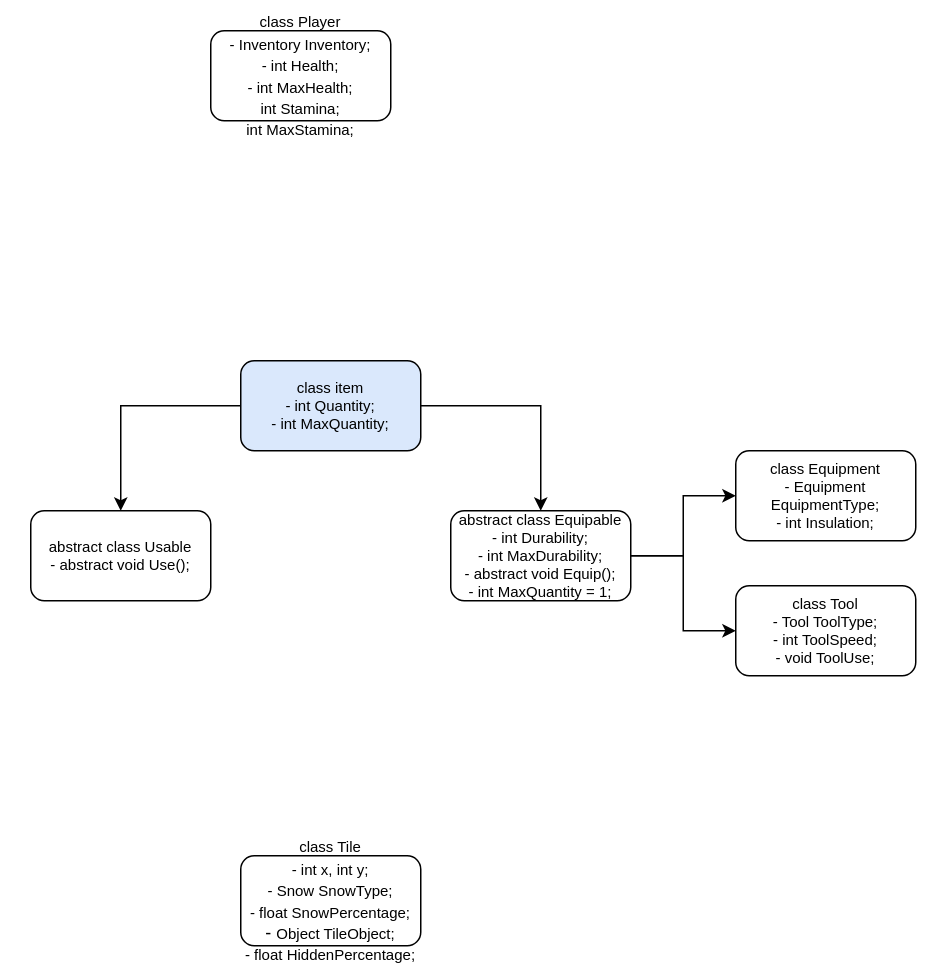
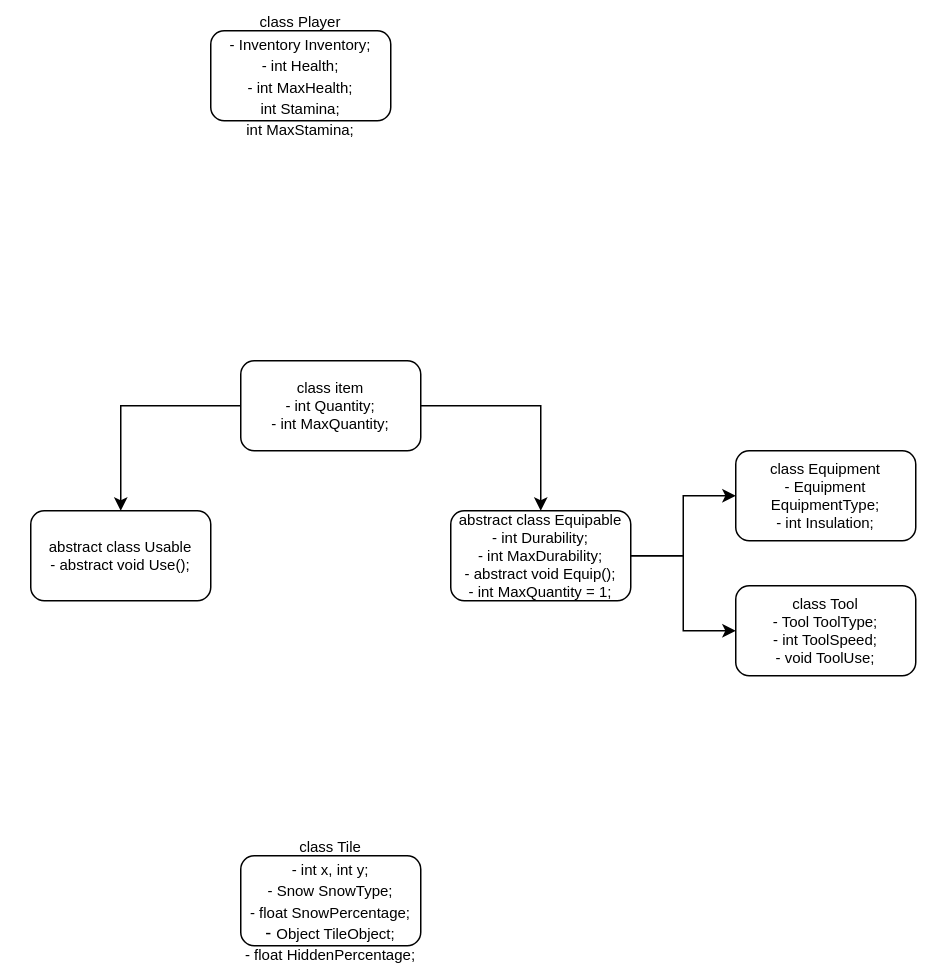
(331, 406) -> (331, 406)
